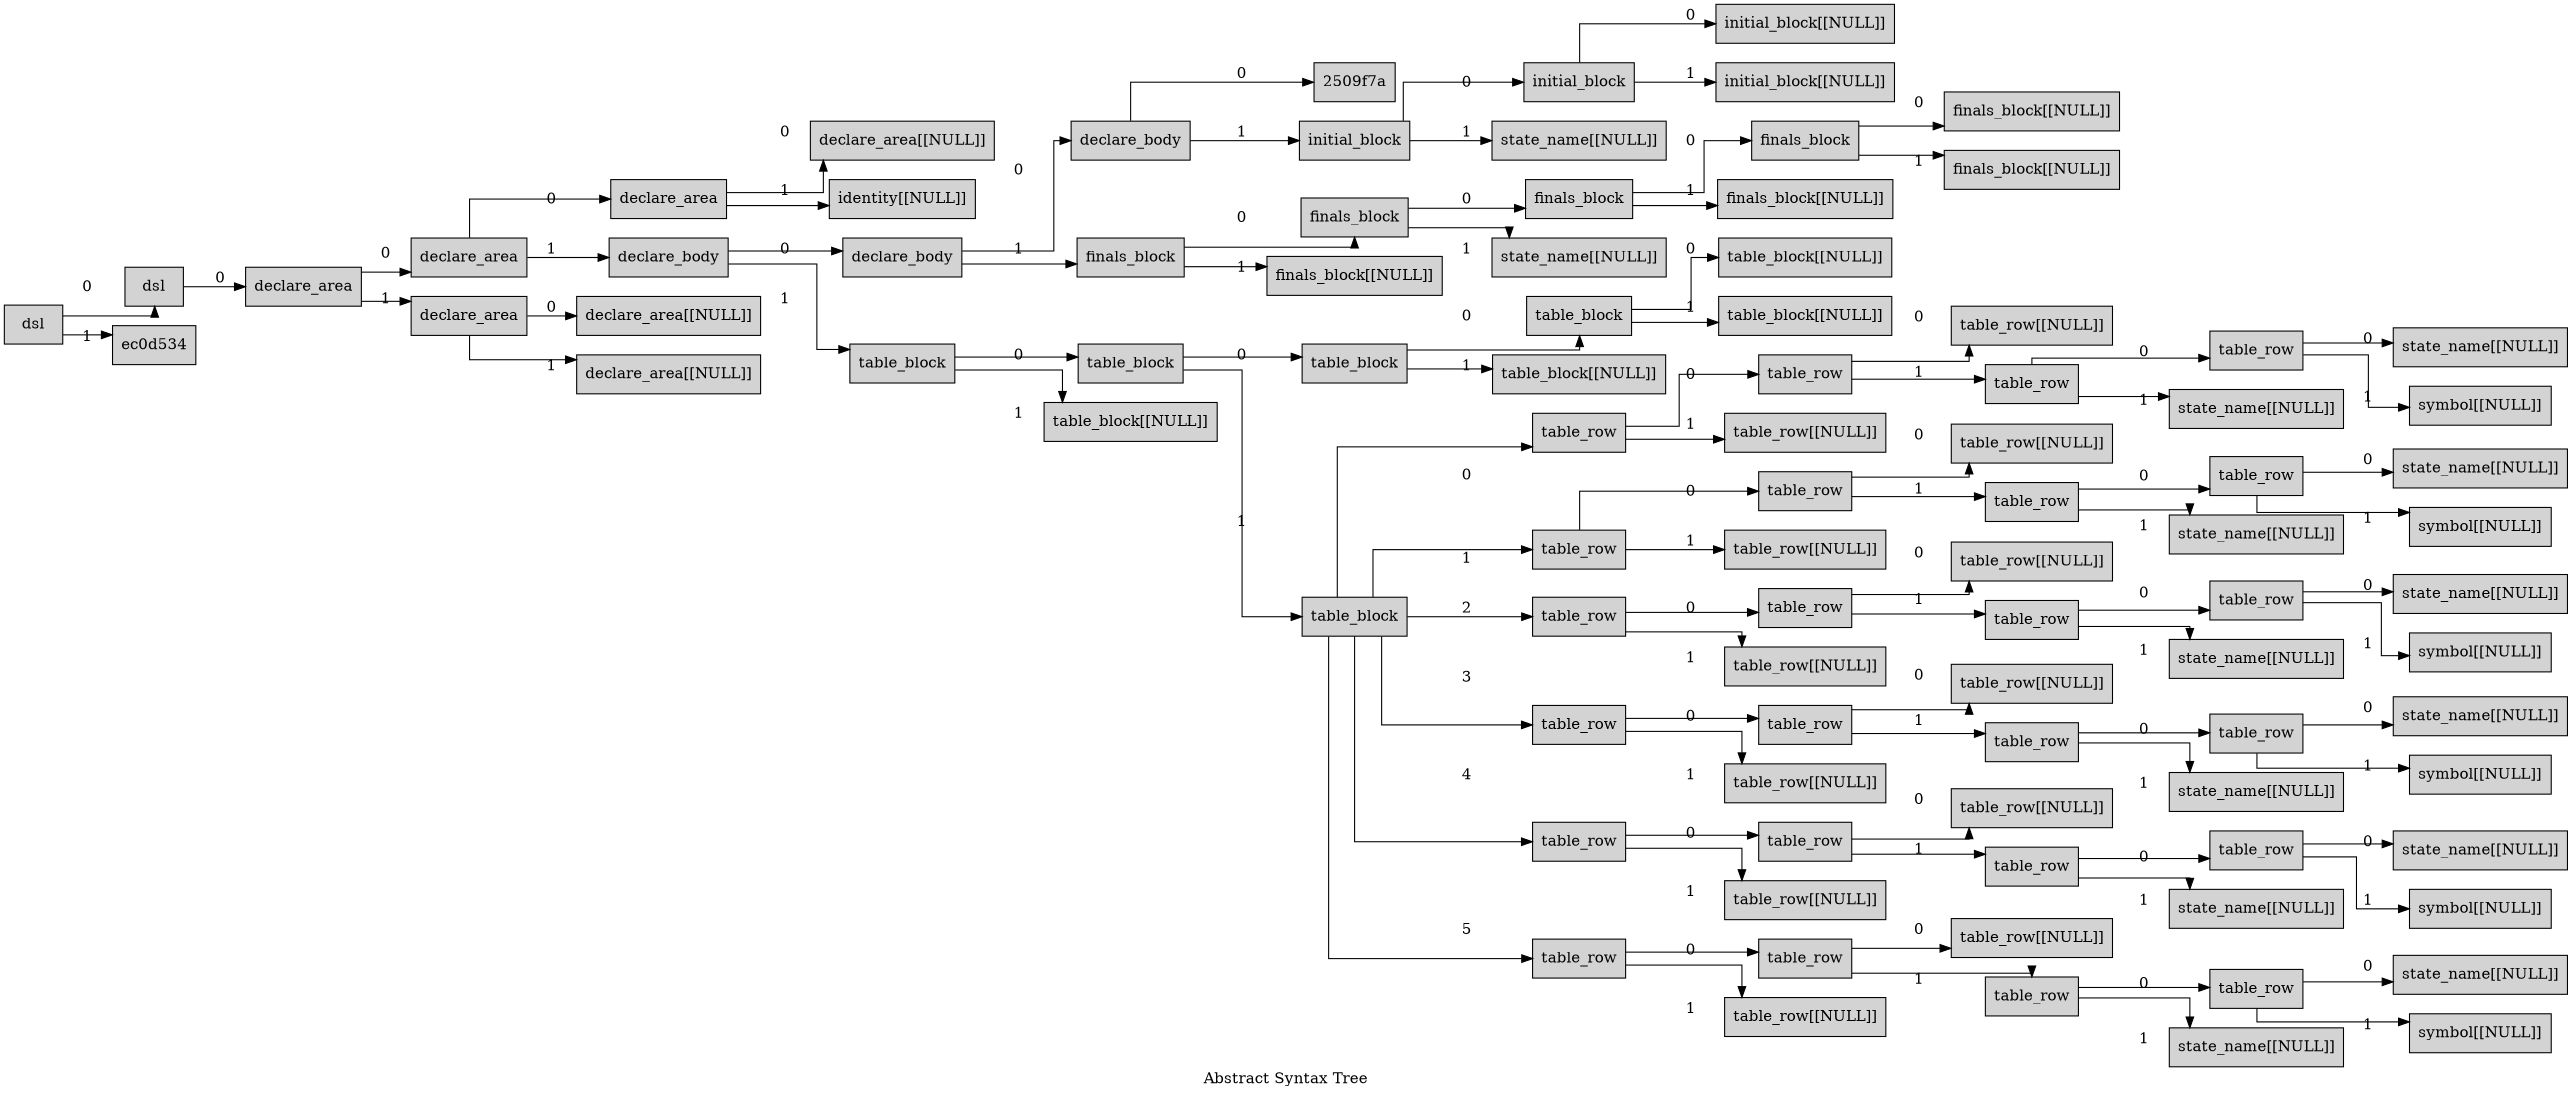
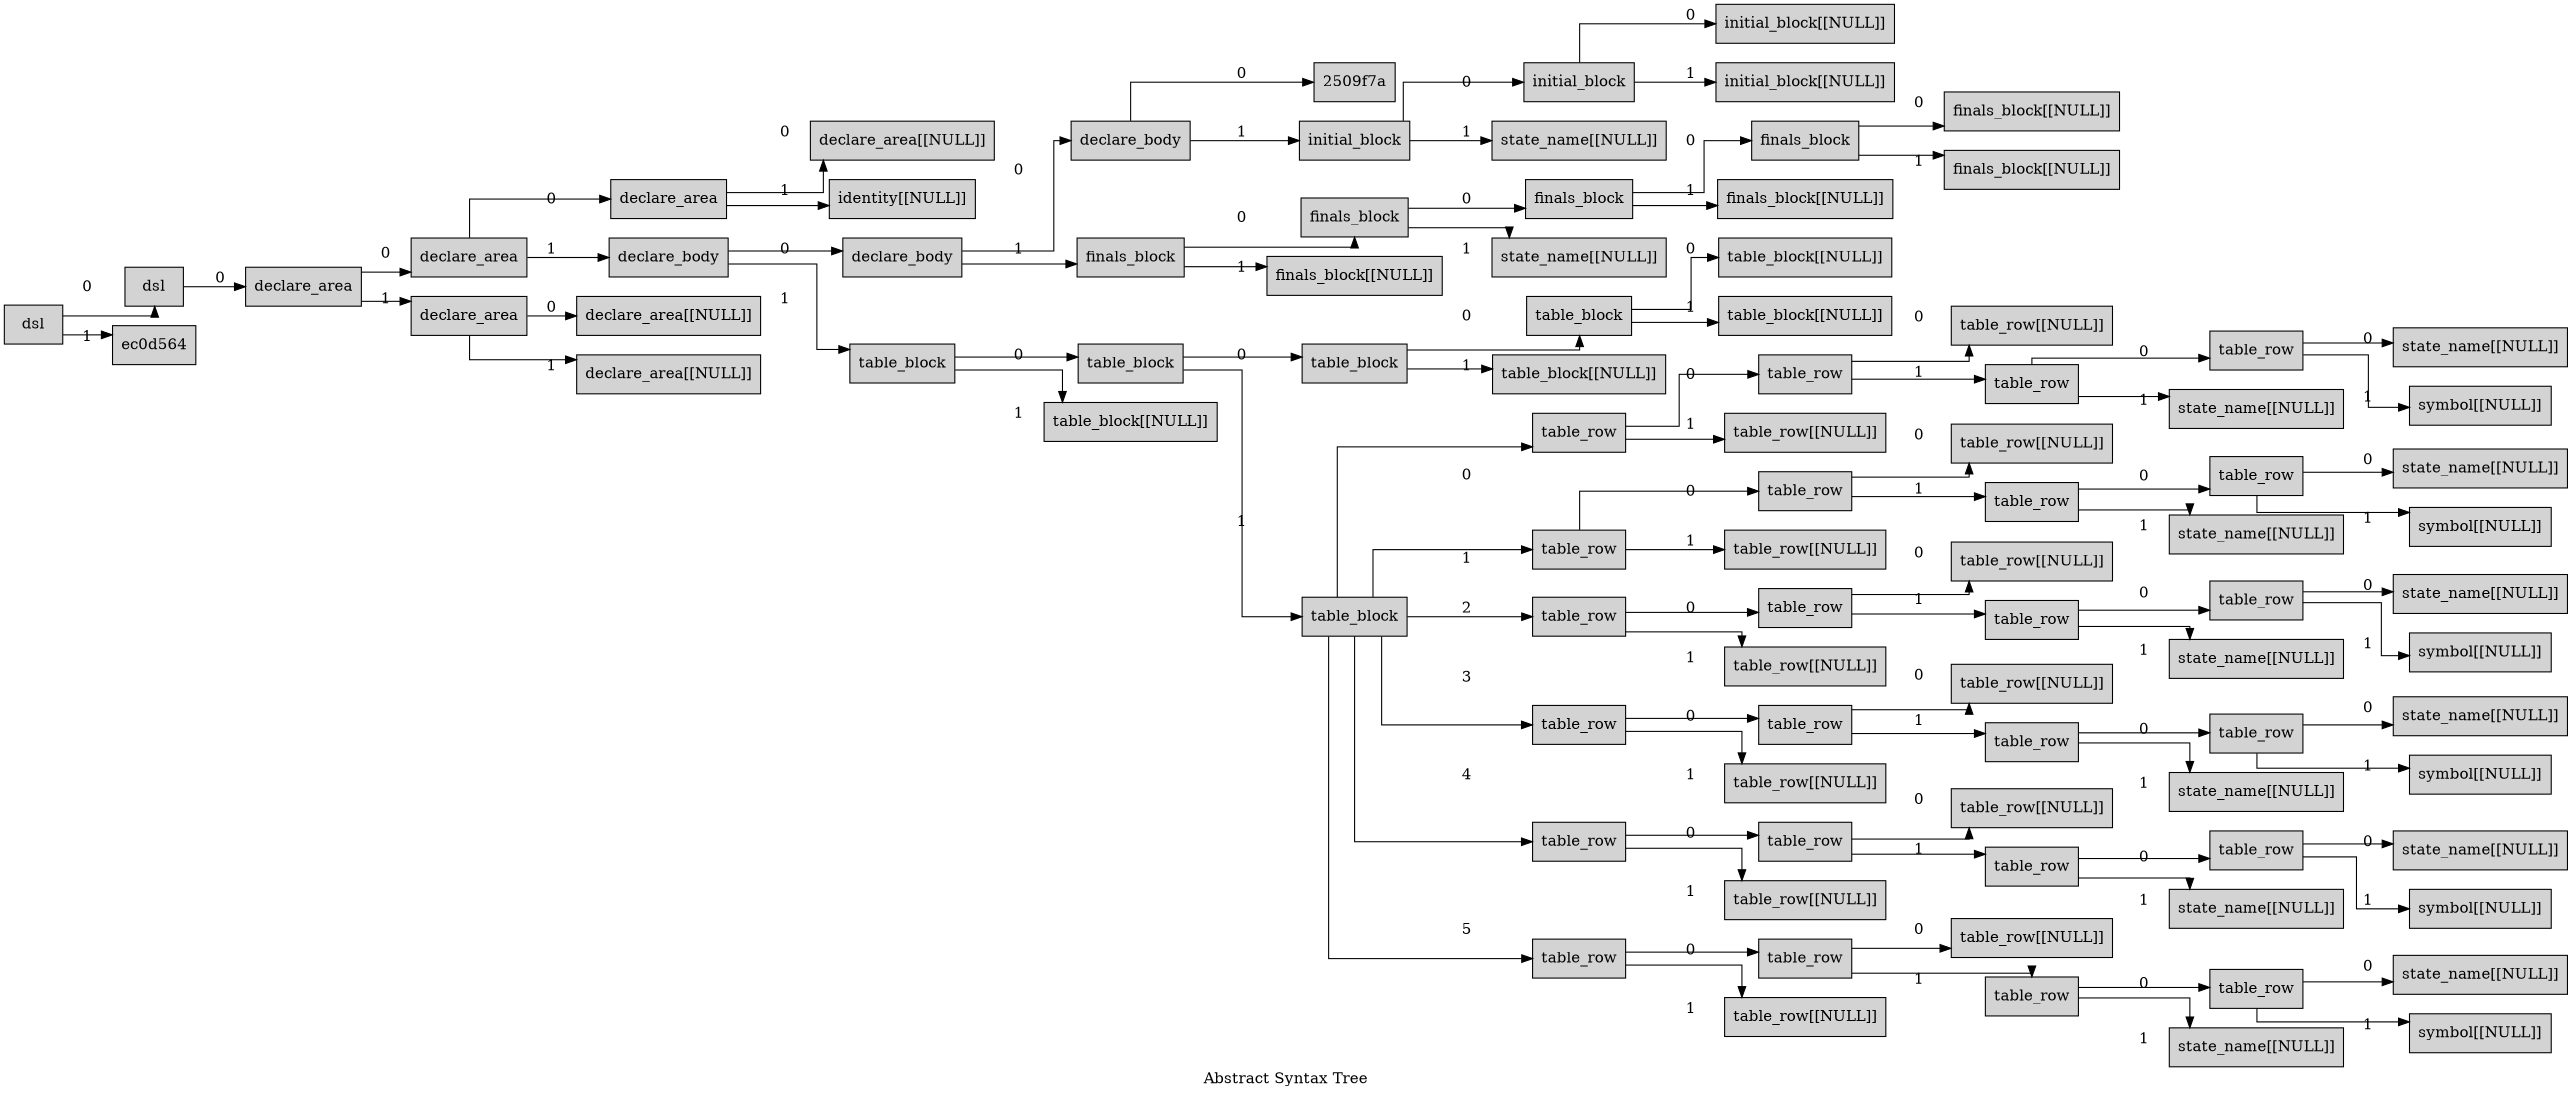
(154, 345) -> (154, 345)
